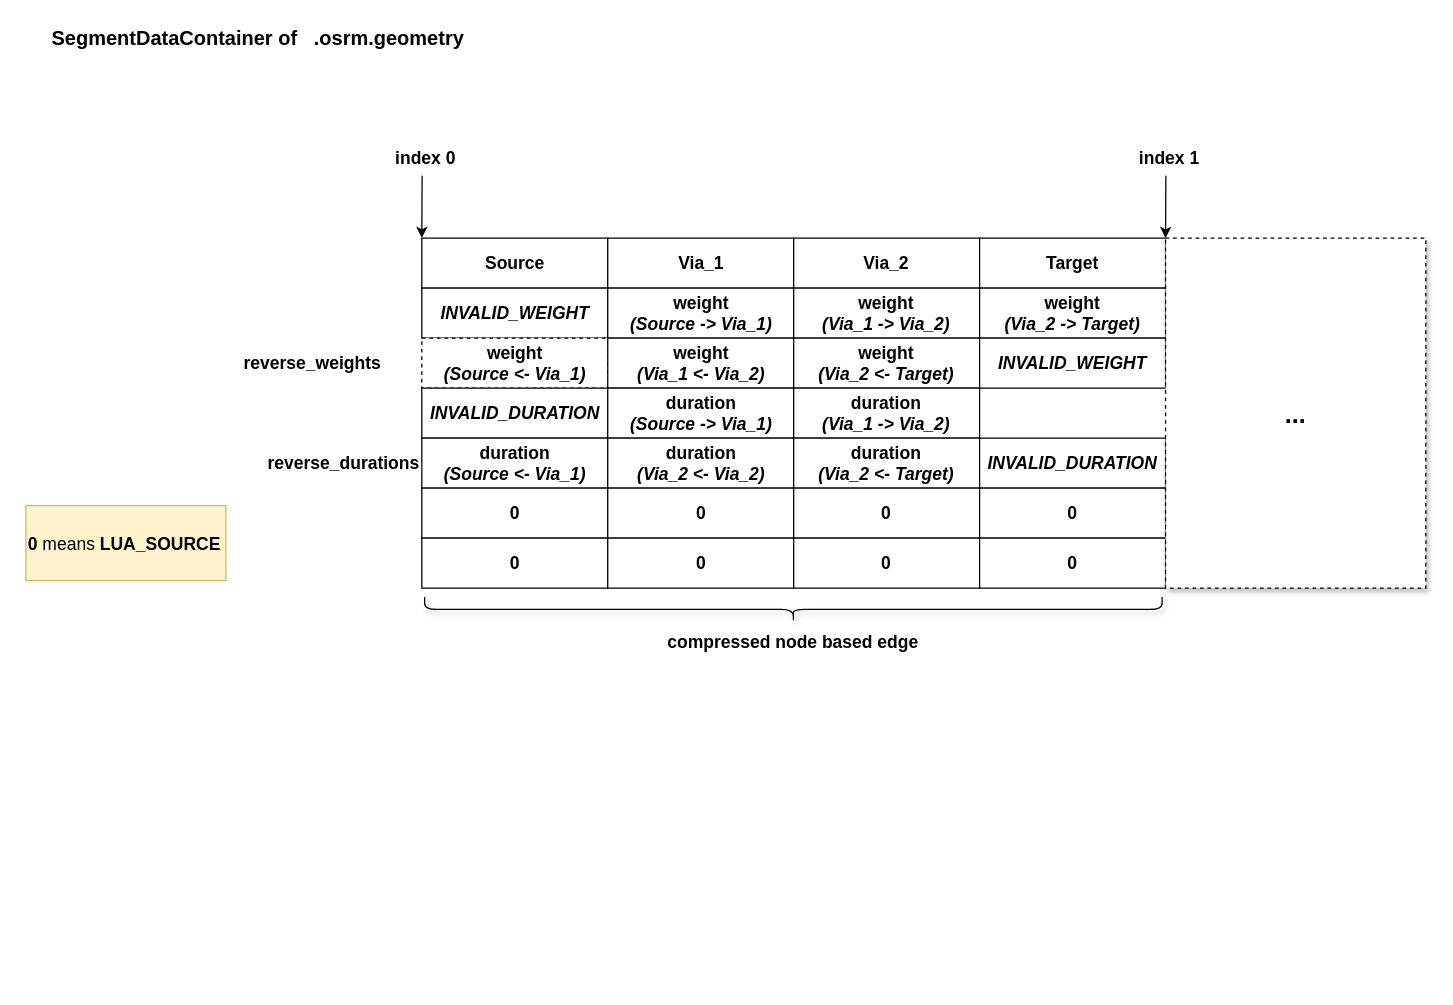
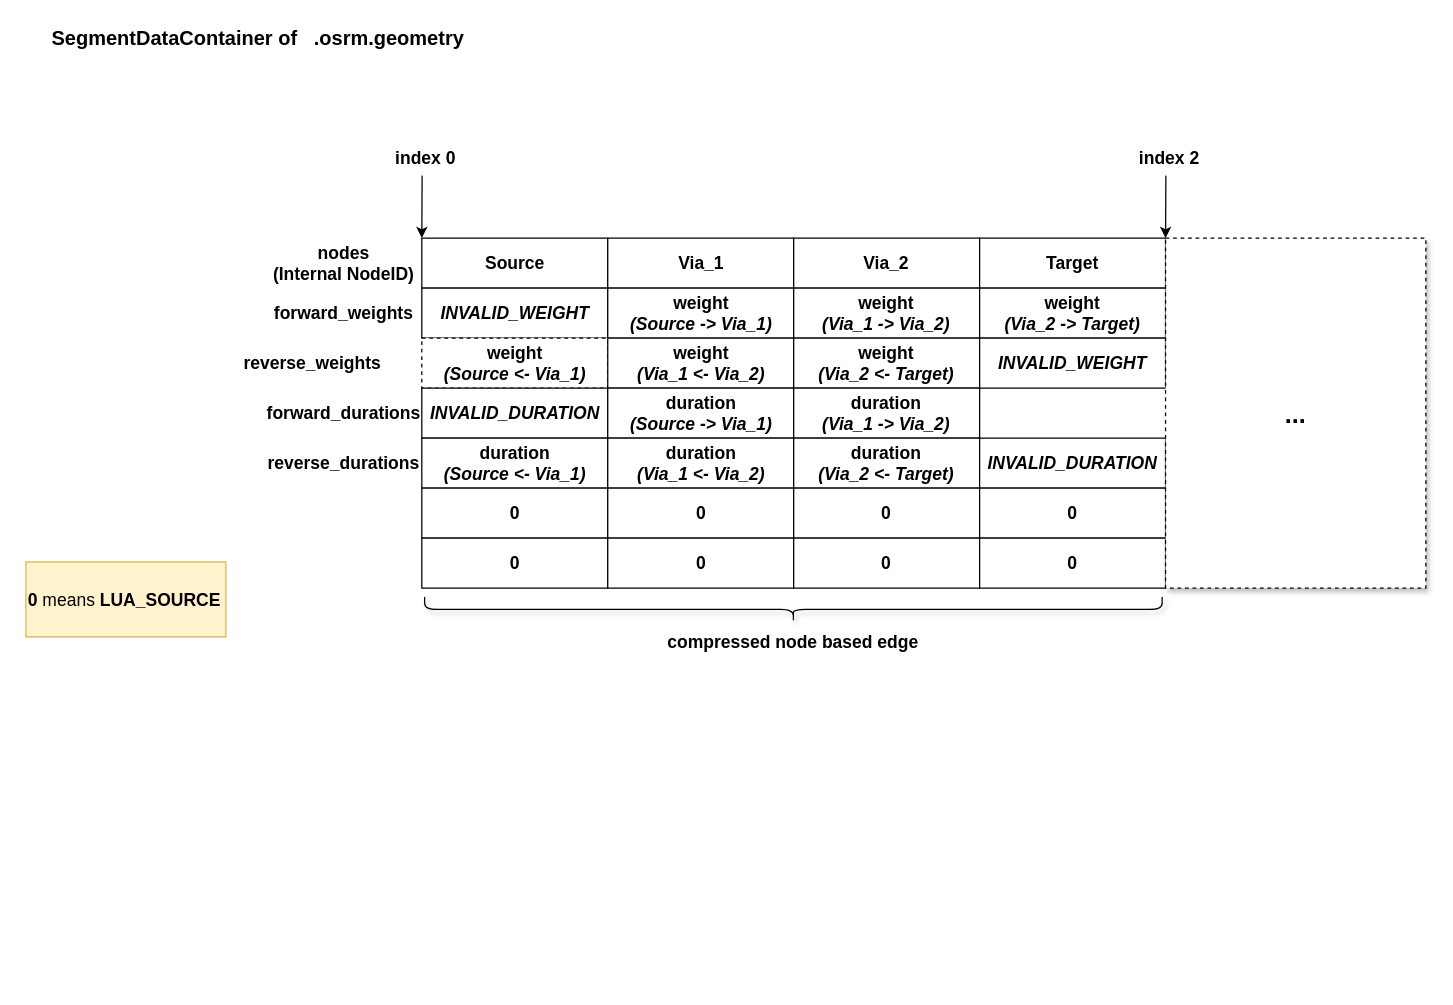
(1169, 158) -> (1169, 158)
none -> (343, 263)
none -> (343, 313)
none -> (343, 413)
(701, 463) -> (701, 463)
(126, 543) -> (126, 599)
